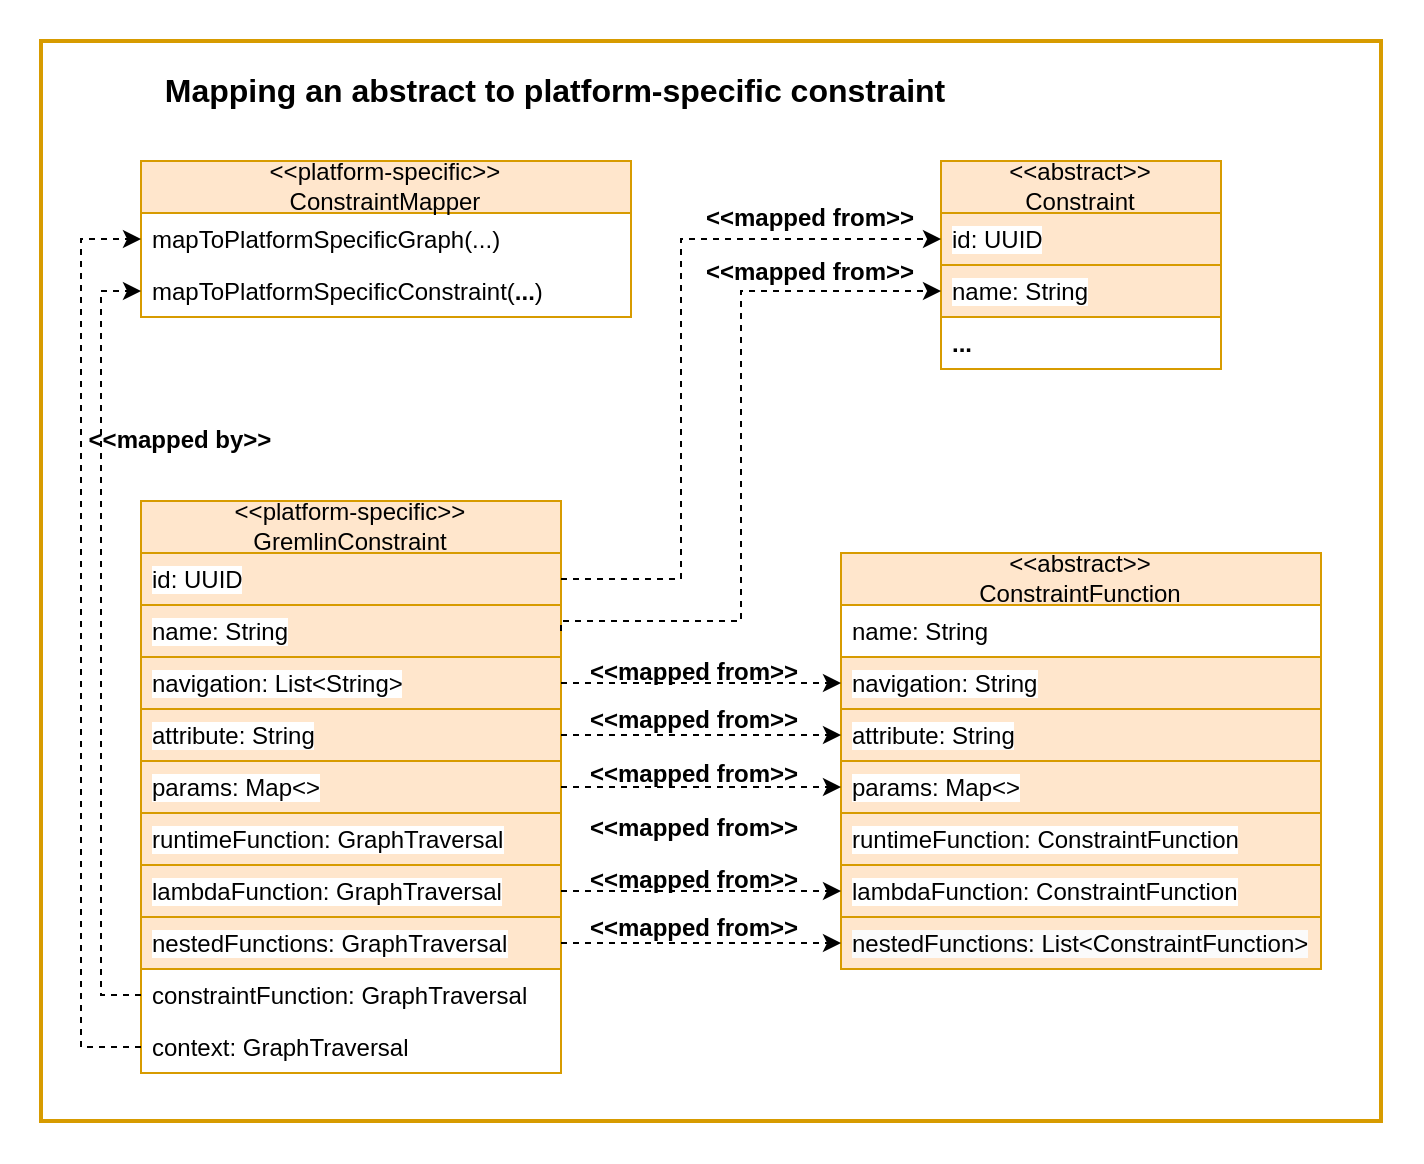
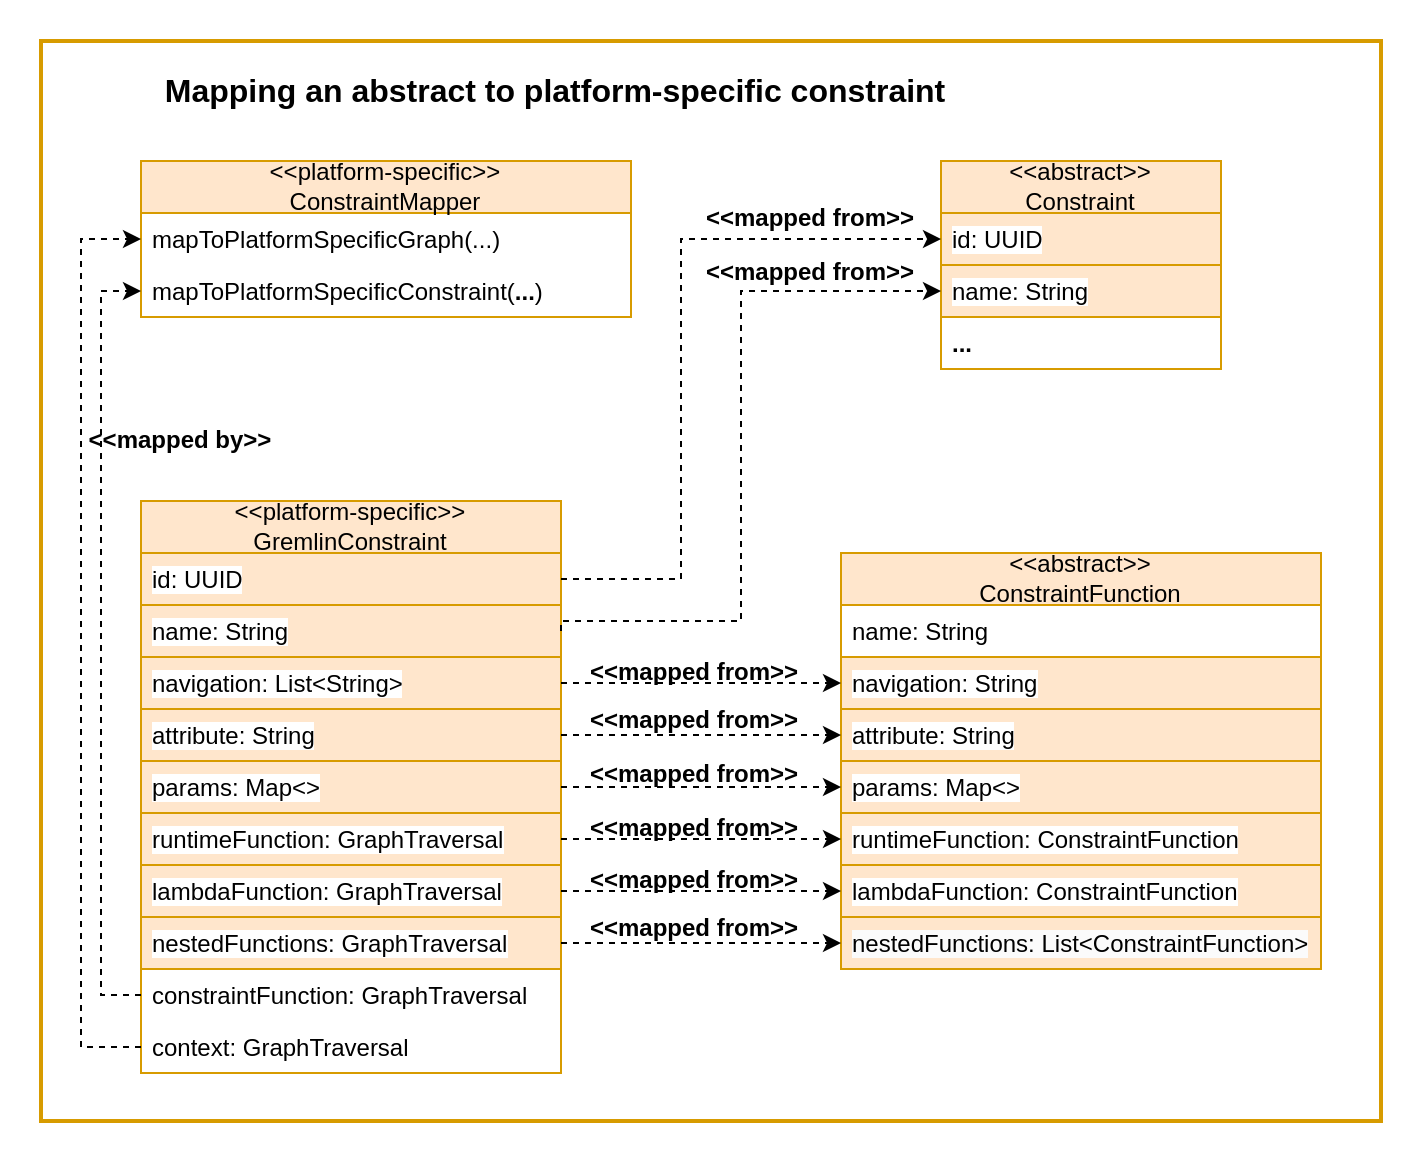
none -> (696, 839)
